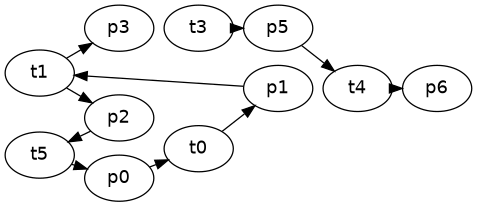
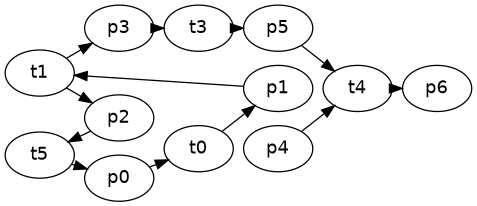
none -> (154, 28)
none -> (278, 149)
